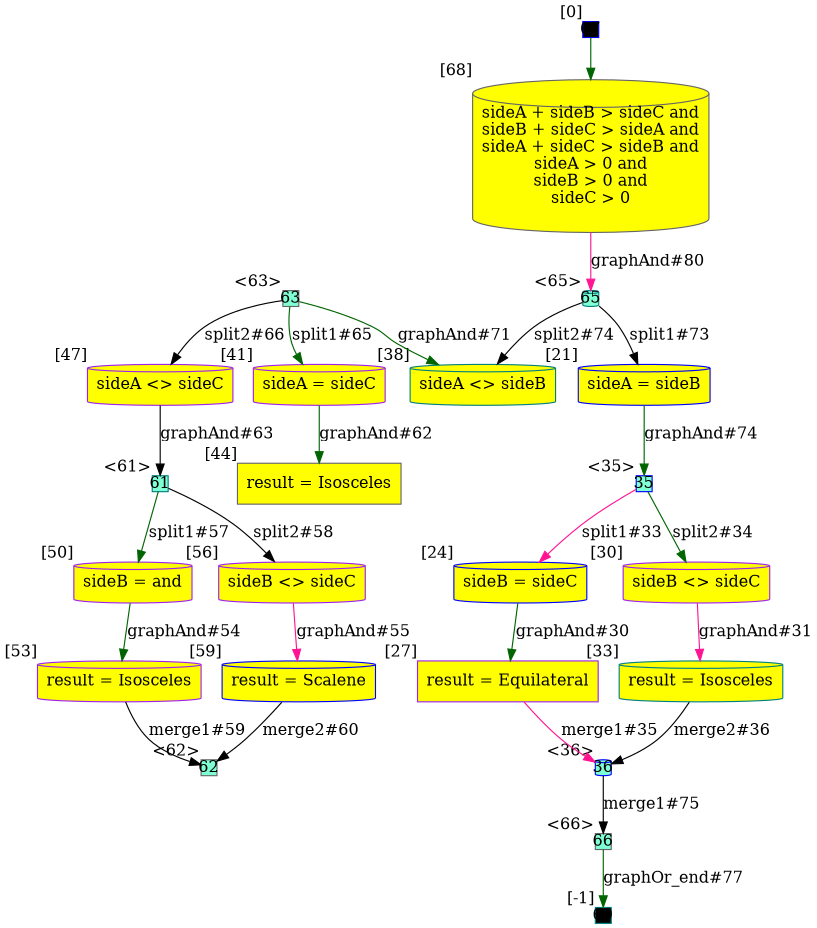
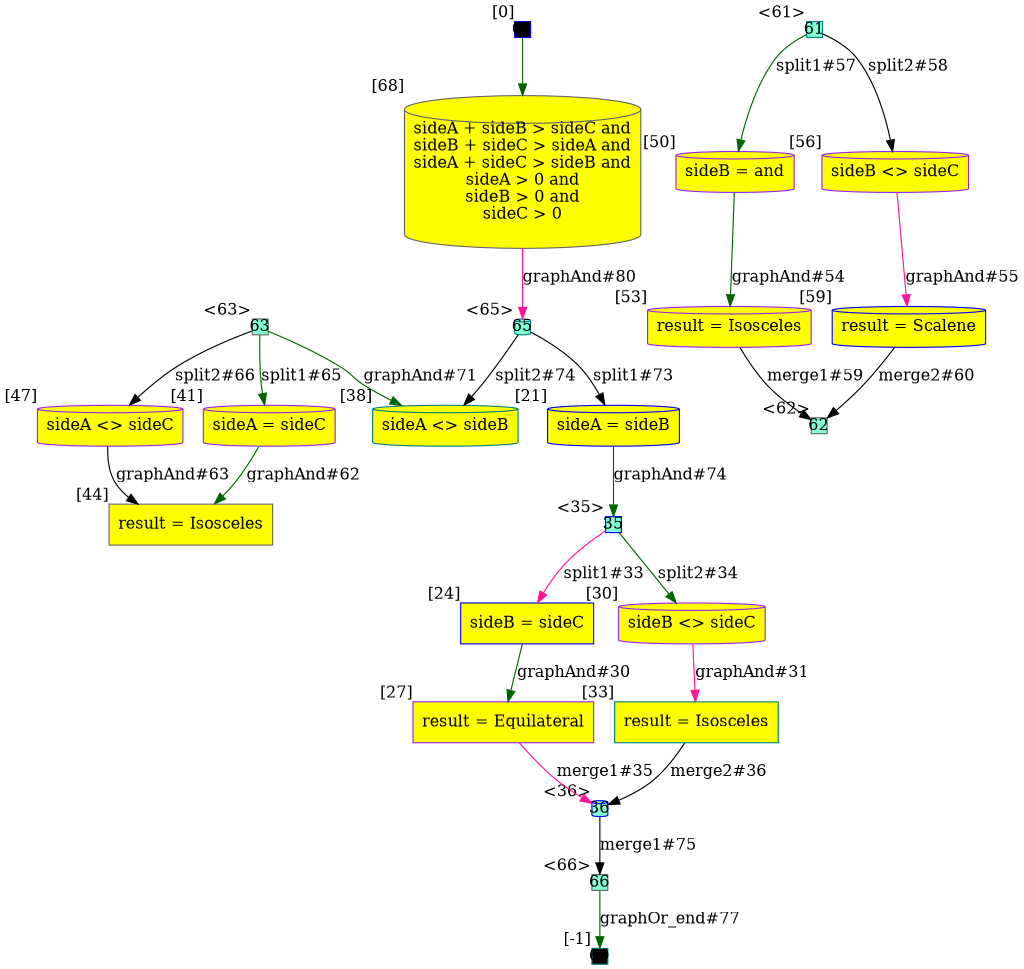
(160, 435) -> (111, 475)
(520, 583) -> (527, 623)
(701, 681) -> (696, 722)
